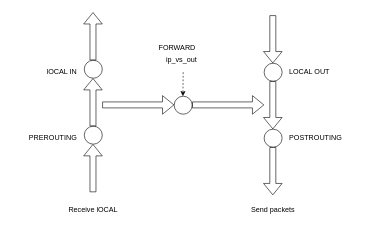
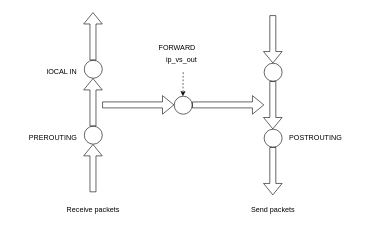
(321, 72) -> none
(93, 210) -> (93, 210)
